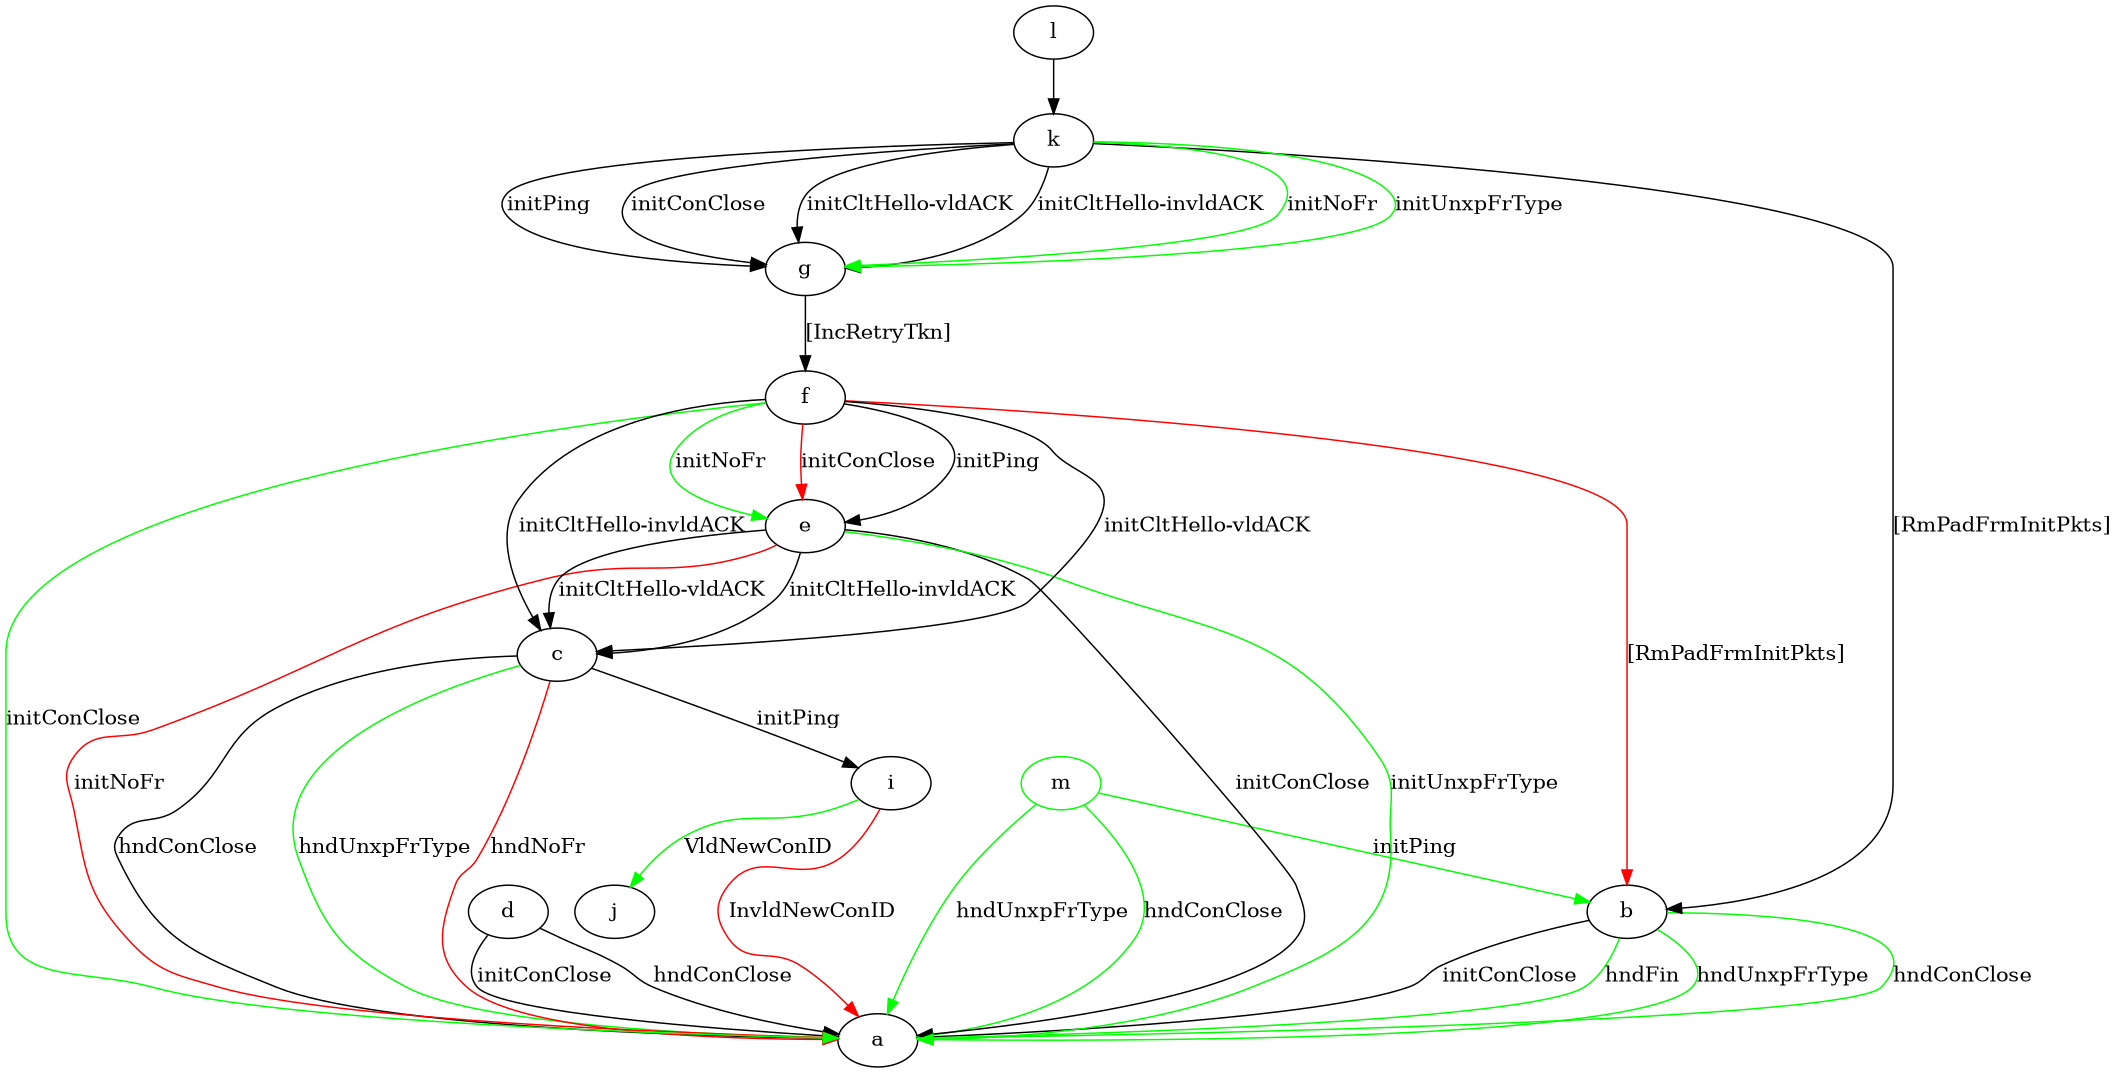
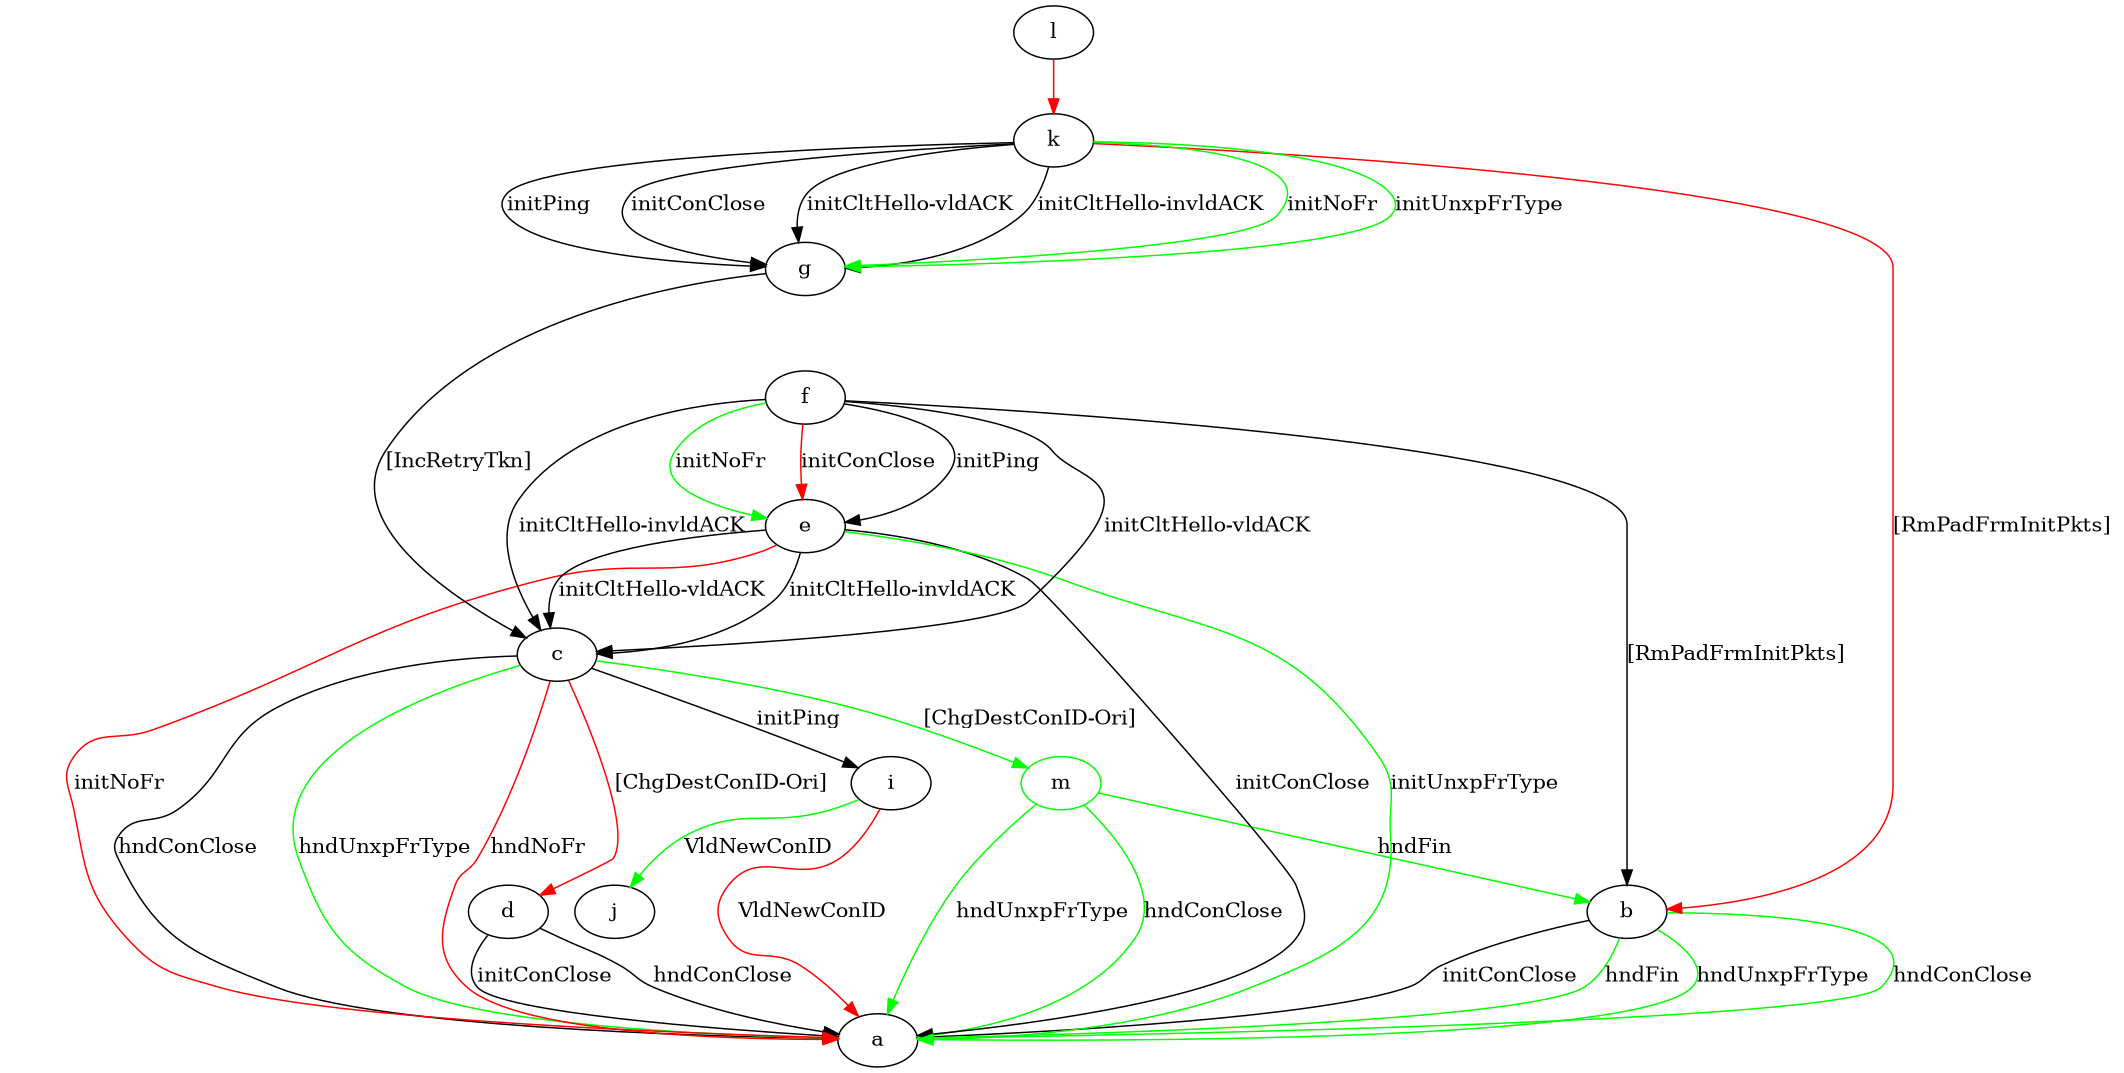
(1054, 79) -> (1054, 79)
(1881, 255) -> (1881, 255)
(805, 326) -> (450, 384)
(1416, 451) -> (1416, 451)
none -> (809, 697)
(6, 796) -> none
none -> (613, 800)
(1418, 848) -> (1418, 848)
(816, 912) -> (816, 912)
